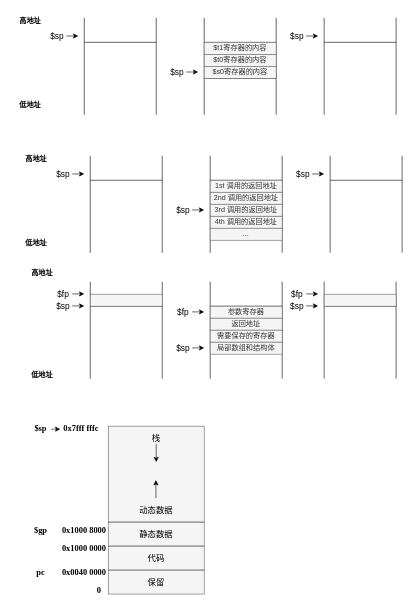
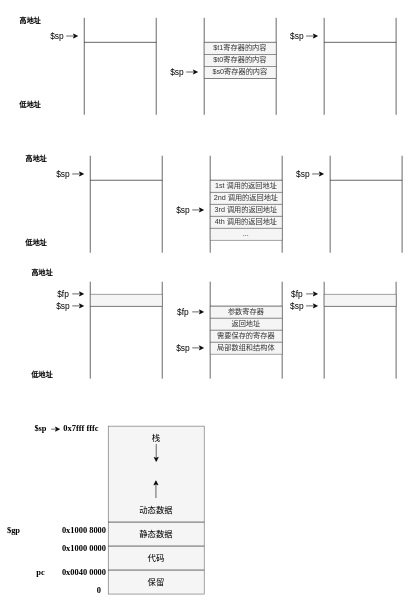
(41, 531) -> (14, 531)
